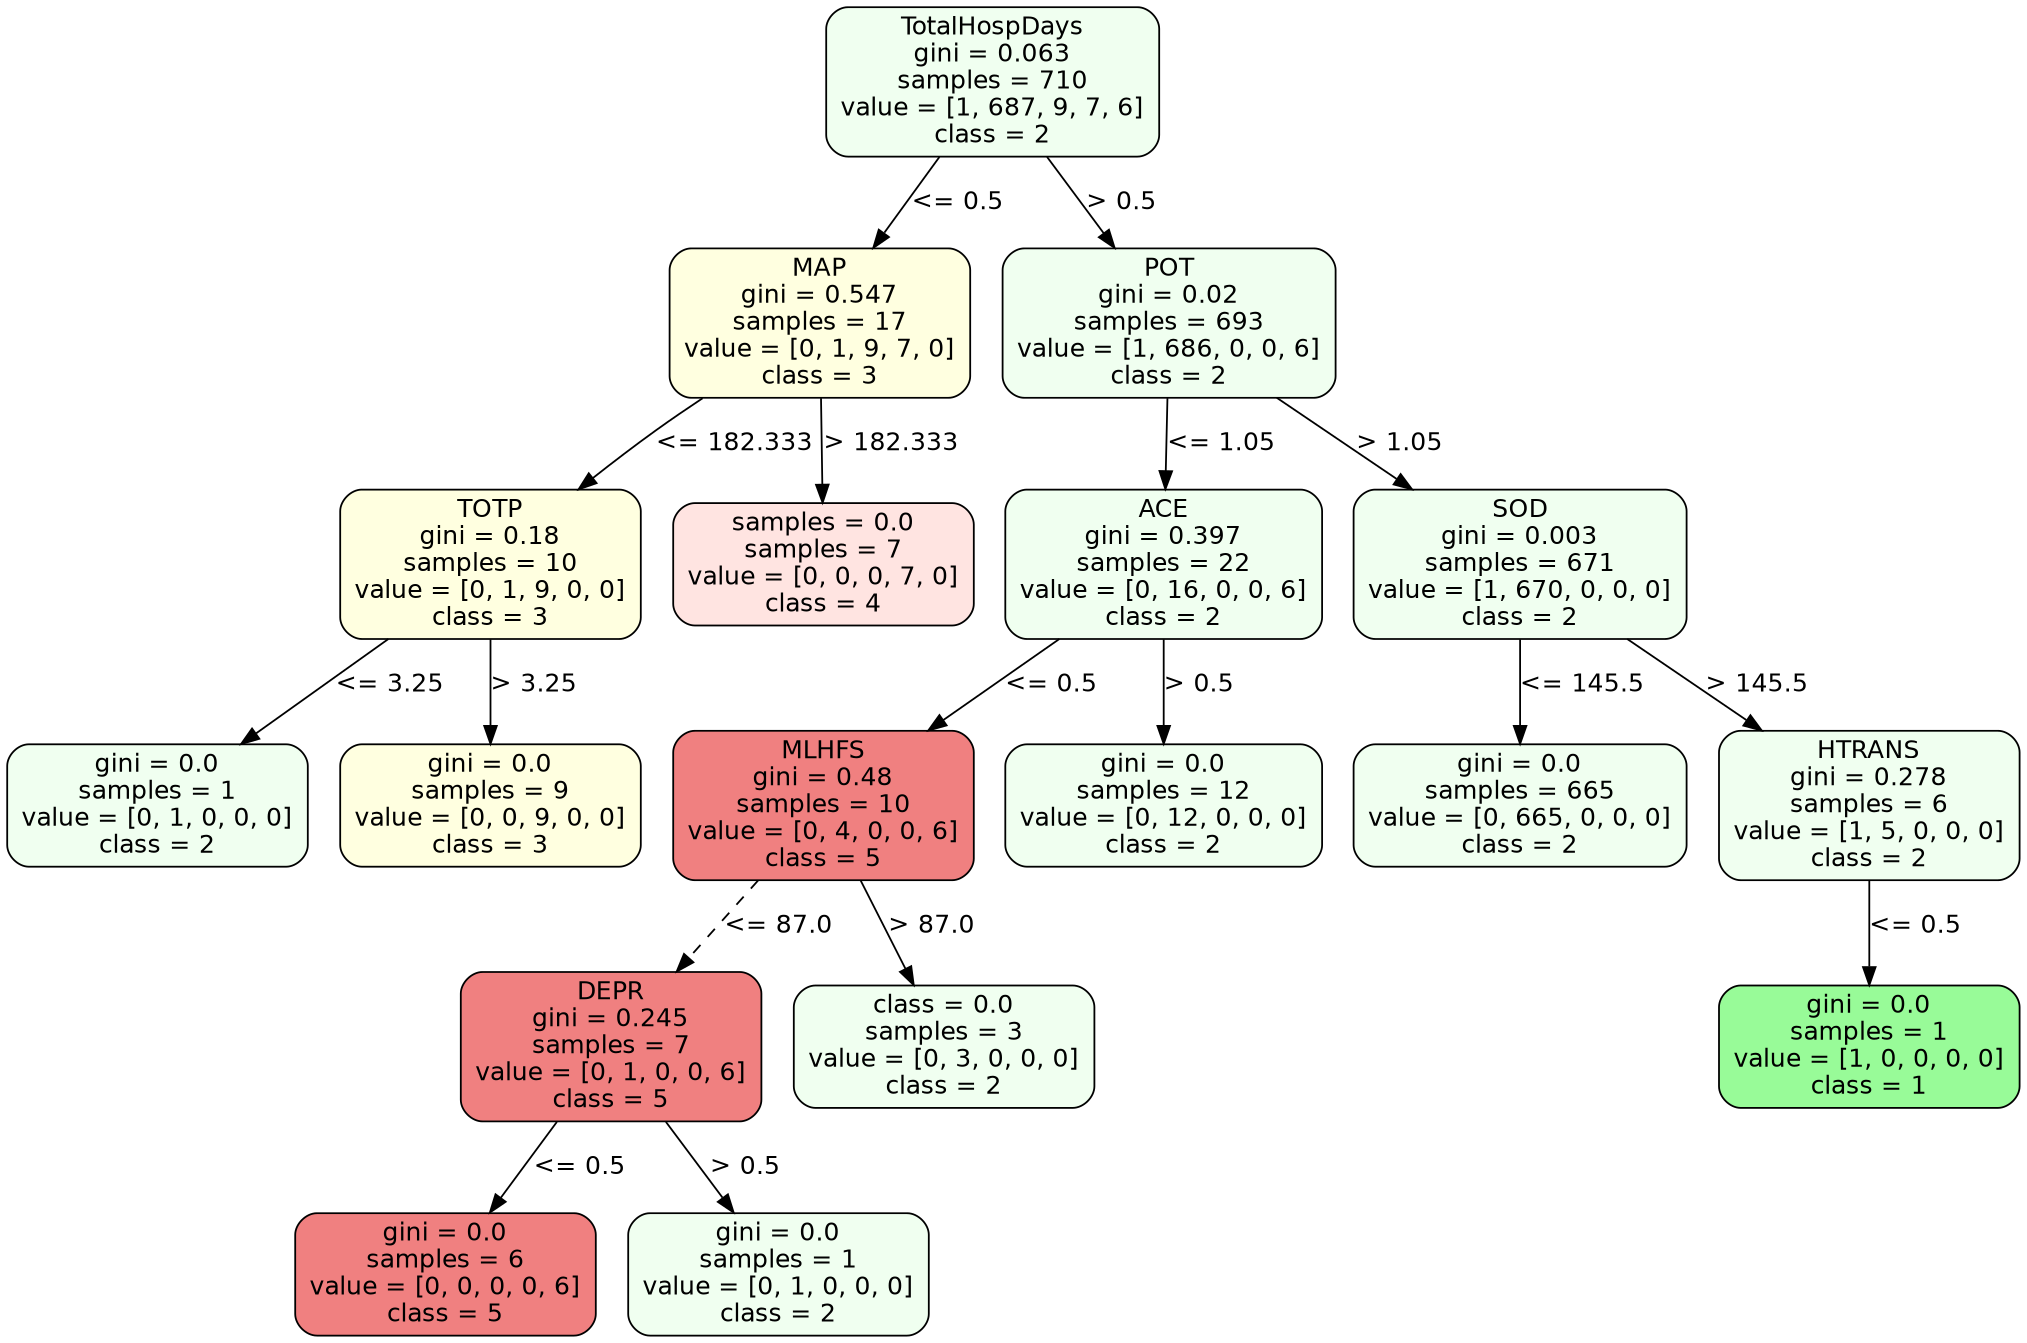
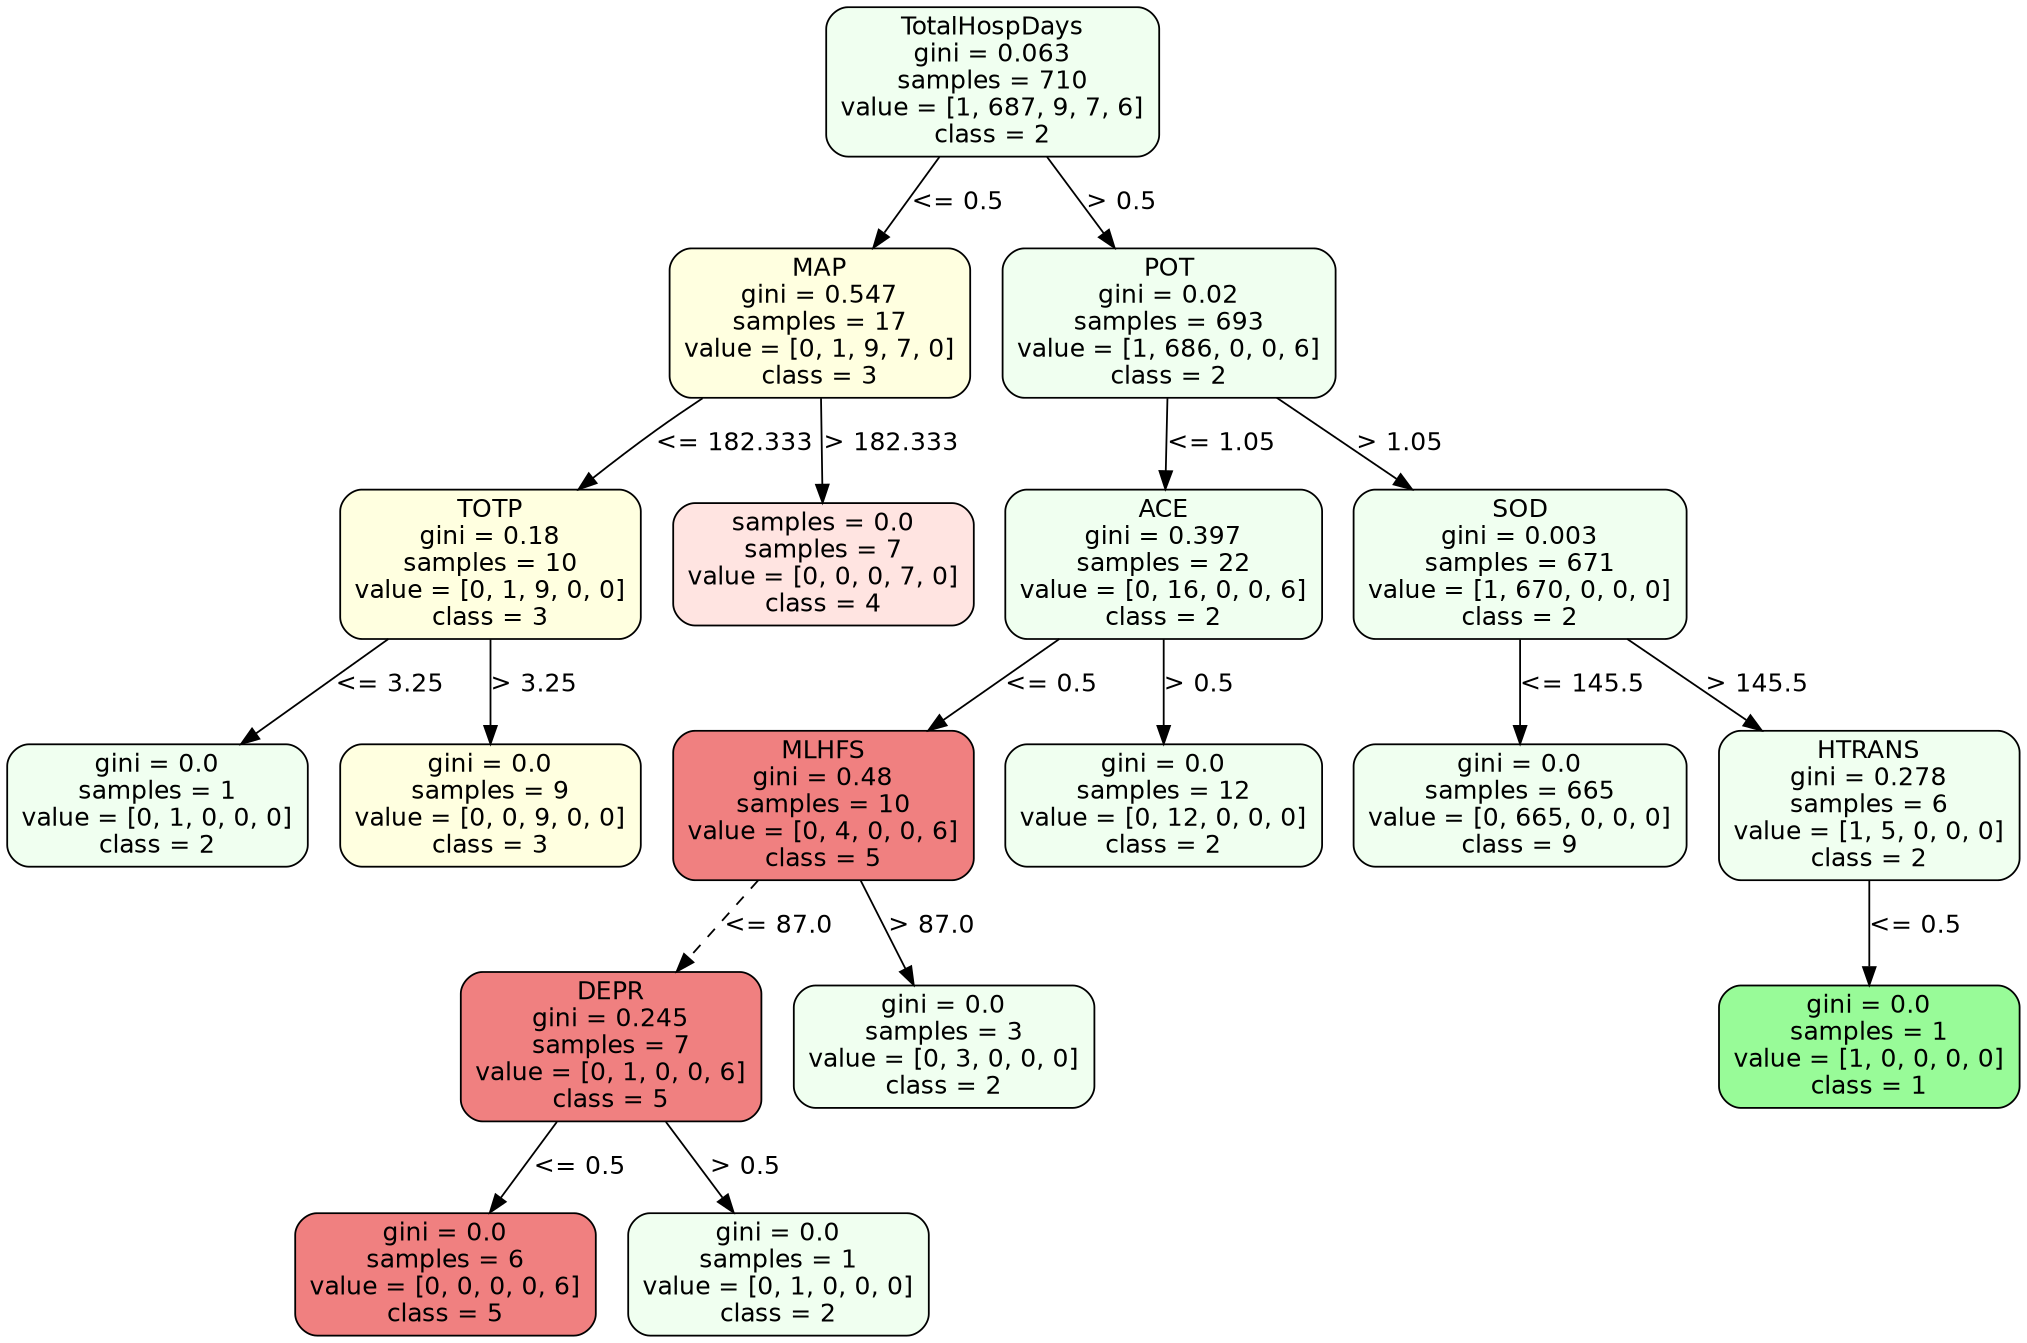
(1520, 805) -> (1520, 805)
(944, 1047) -> (944, 1047)
